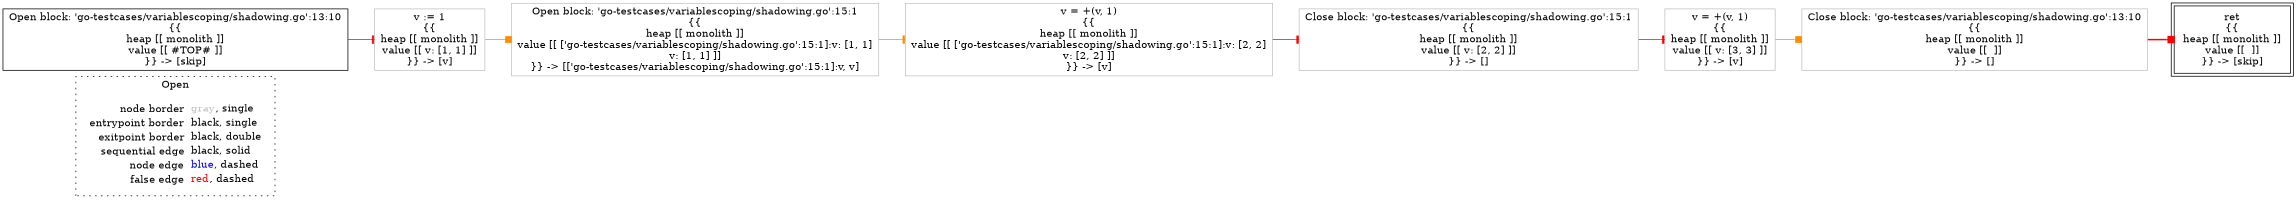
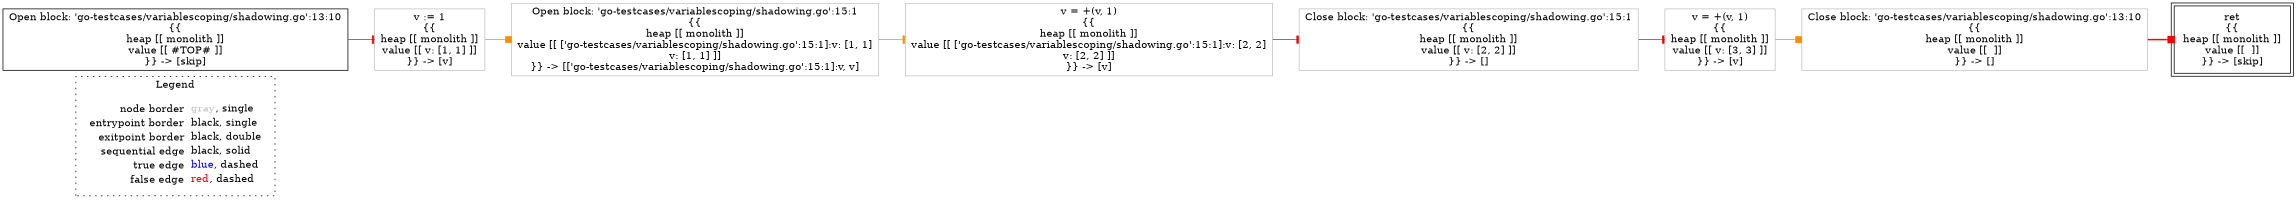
(175, 85) -> (175, 85)
(159, 165) -> (161, 165)
